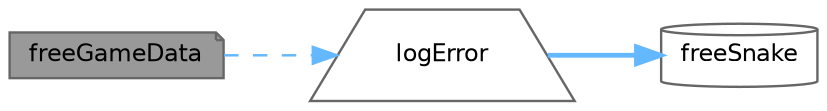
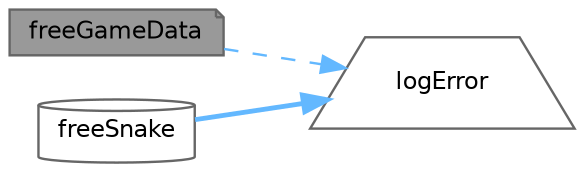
(592, 55) -> (249, 112)
